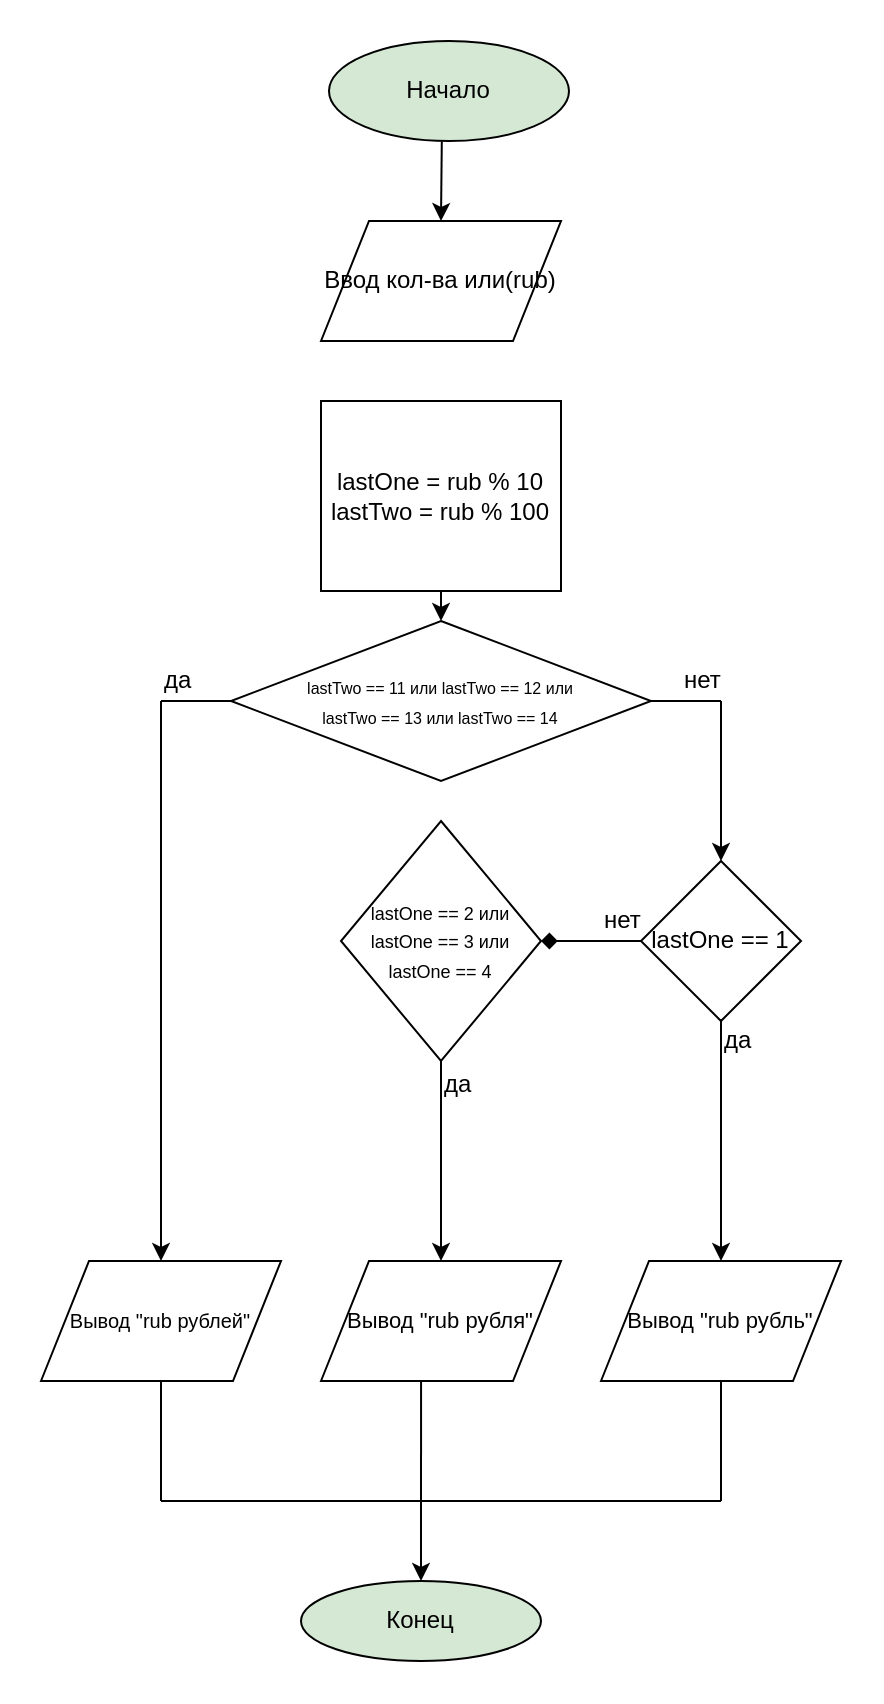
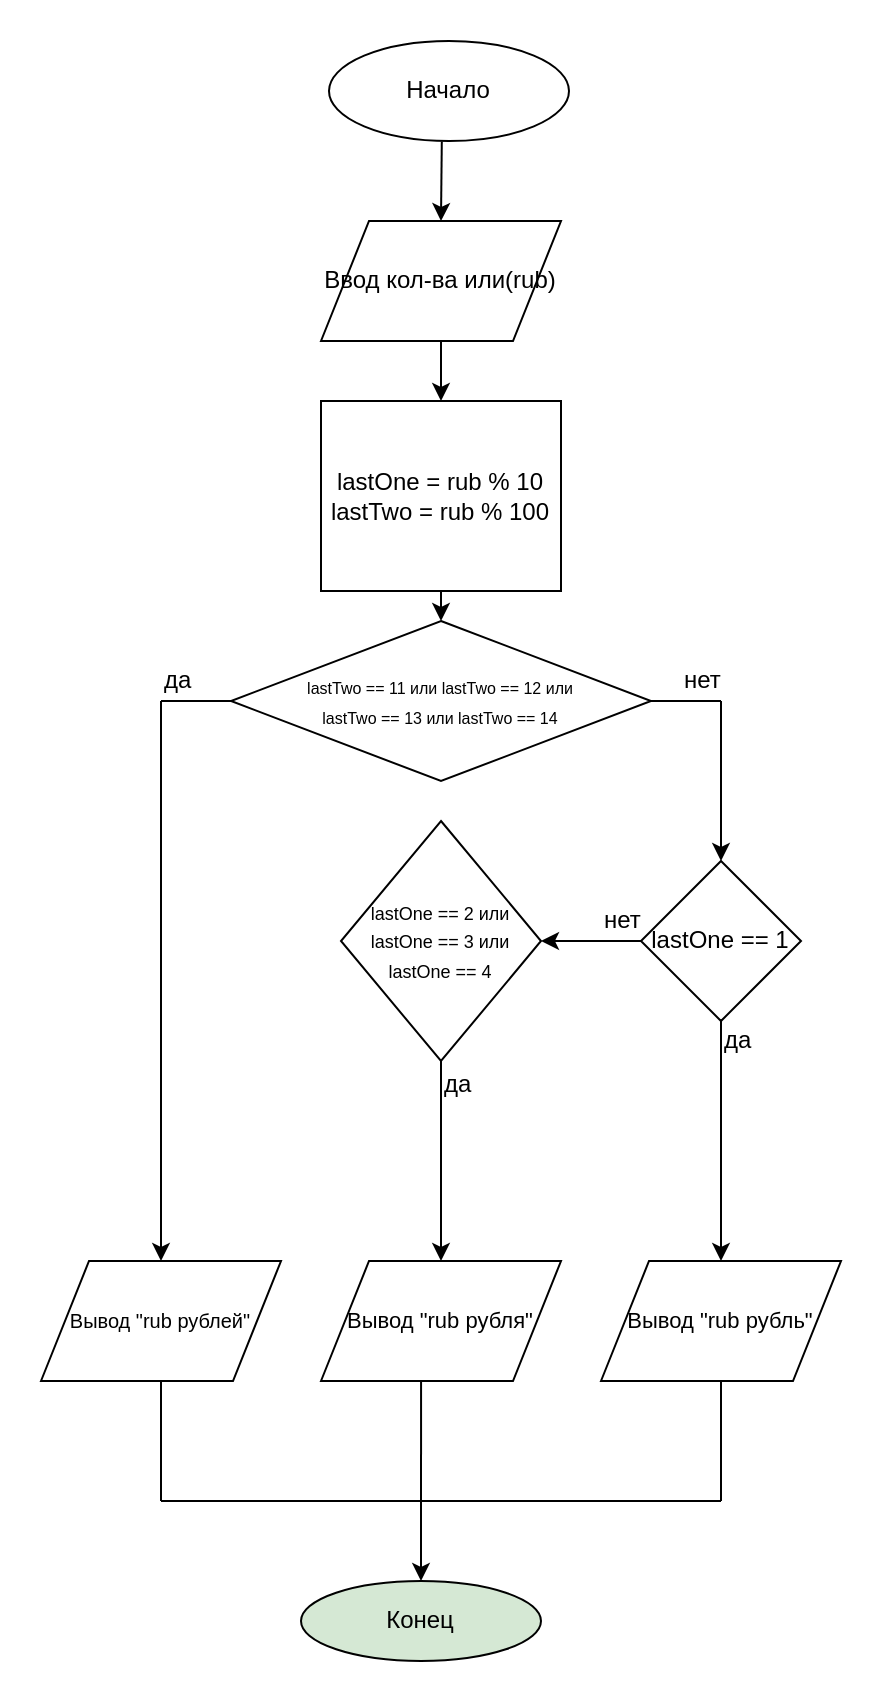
(449, 91) -> (449, 91)
none -> (441, 364)
(557, 941) -> (556, 941)
